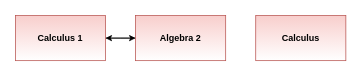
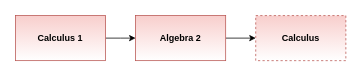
(133, 38) -> (249, 38)
(300, 38) -> (300, 38)
